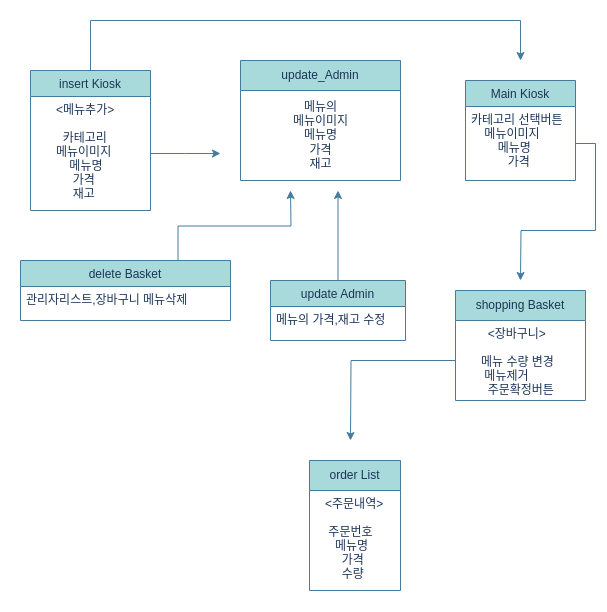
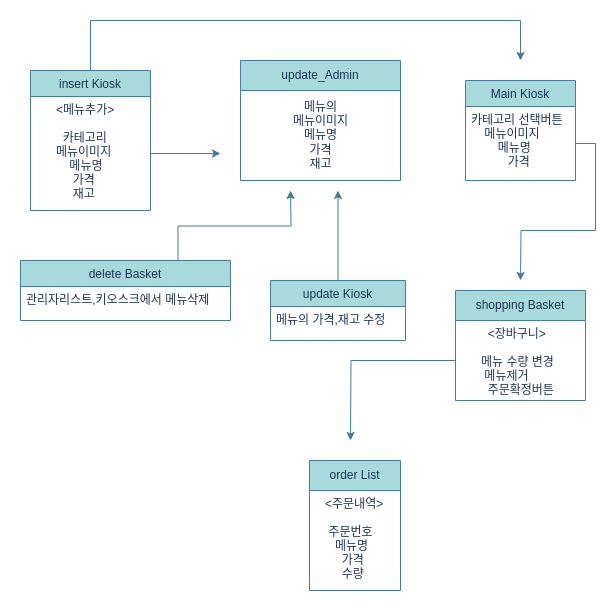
(338, 294) -> (338, 294)
(114, 300) -> (126, 300)
